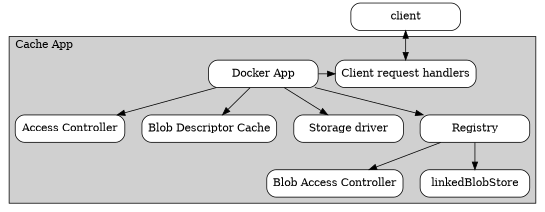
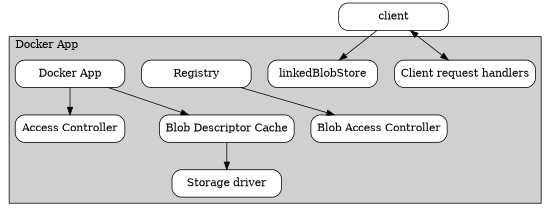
(44, 45) -> (47, 45)
(323, 74) -> none
(303, 99) -> (227, 152)
(373, 102) -> none
(475, 152) -> (361, 43)
